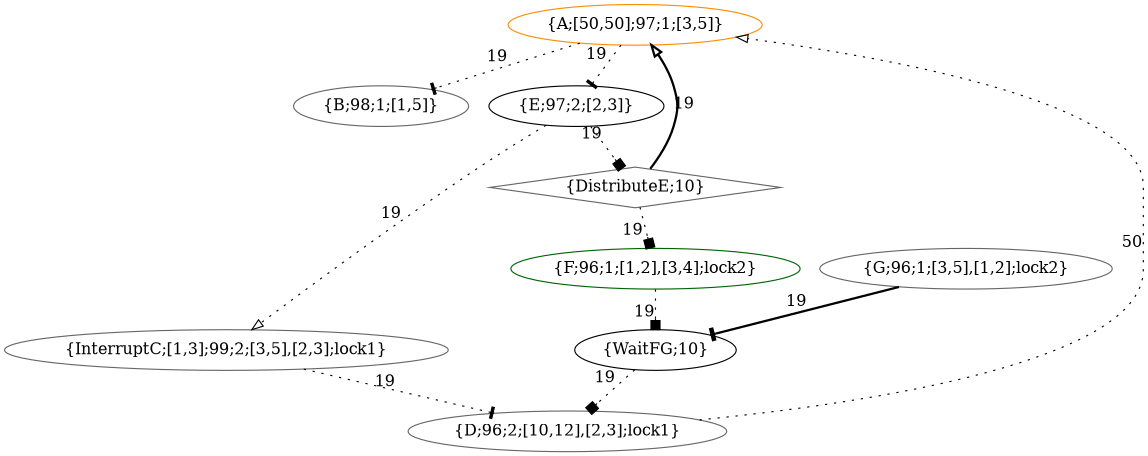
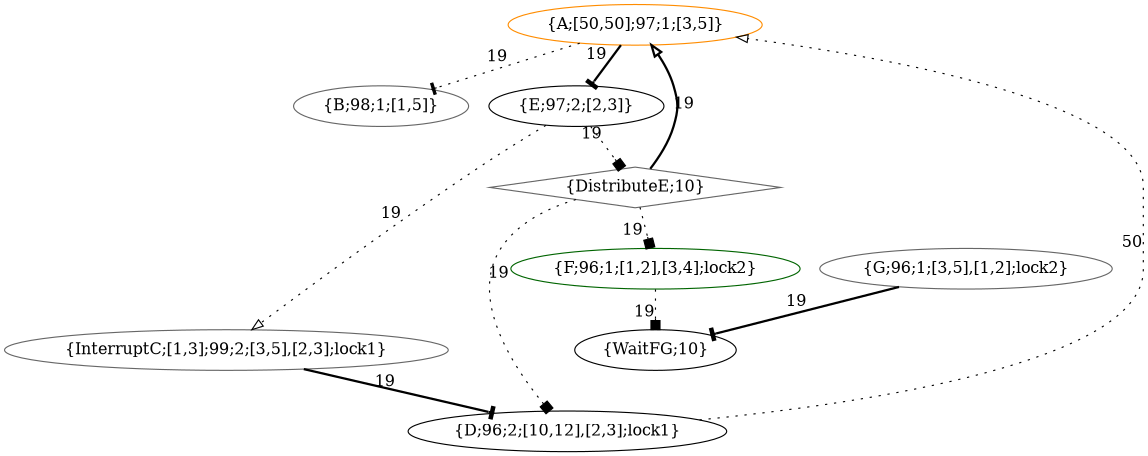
(608, 63) -> (608, 63)
(616, 387) -> (490, 285)
(396, 391) -> (396, 391)
(567, 431) -> (567, 431)
